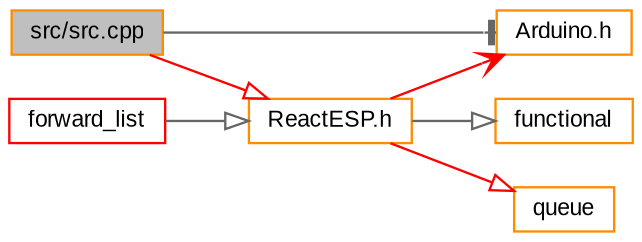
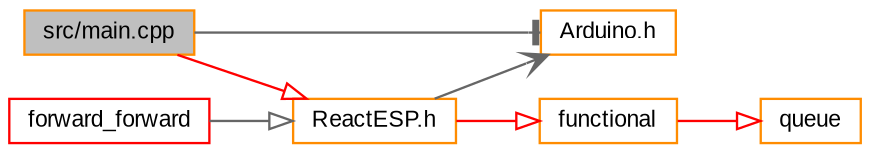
(87, 33) -> (109, 33)
(436, 81) -> (480, 81)
(87, 121) -> (109, 121)
(442, 121) -> (486, 121)
(441, 163) -> (707, 121)
